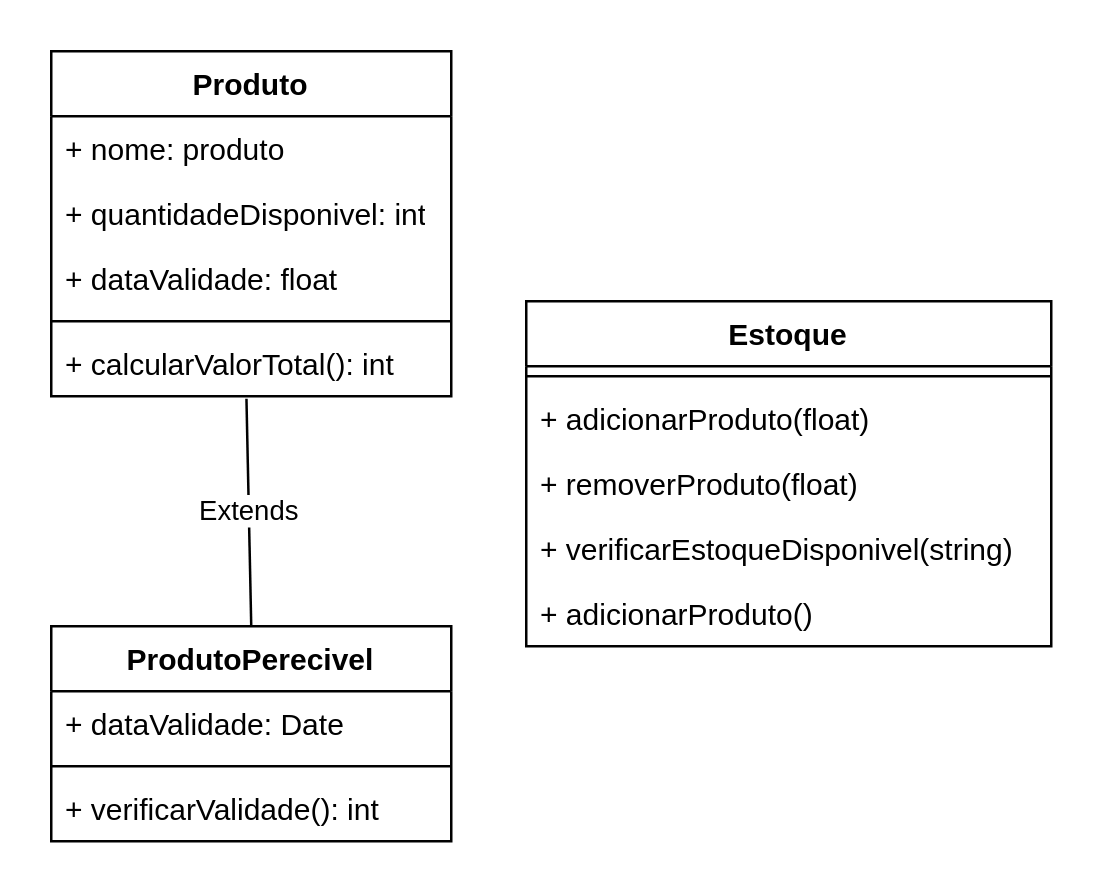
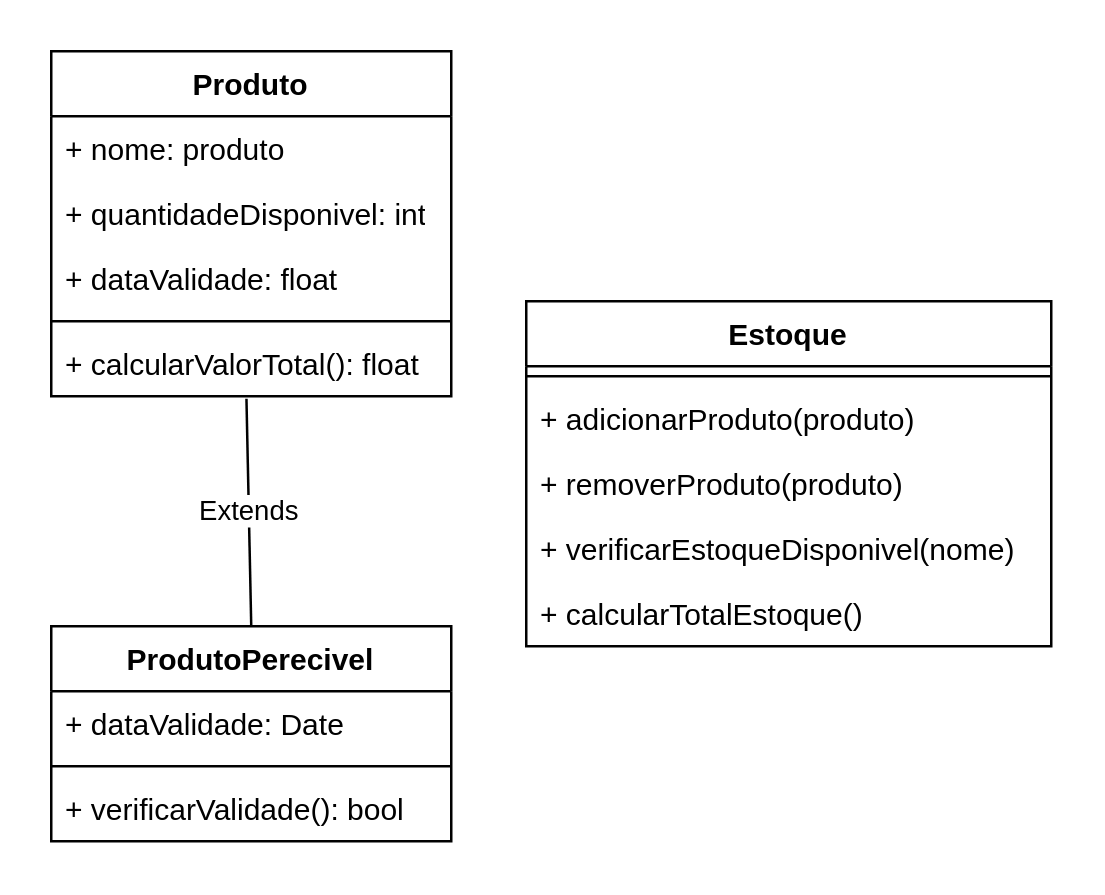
(254, 385) -> (254, 385)
(736, 422) -> (756, 422)
(727, 487) -> (747, 487)
(791, 570) -> (791, 570)
(698, 617) -> (727, 617)
(253, 812) -> (254, 830)
